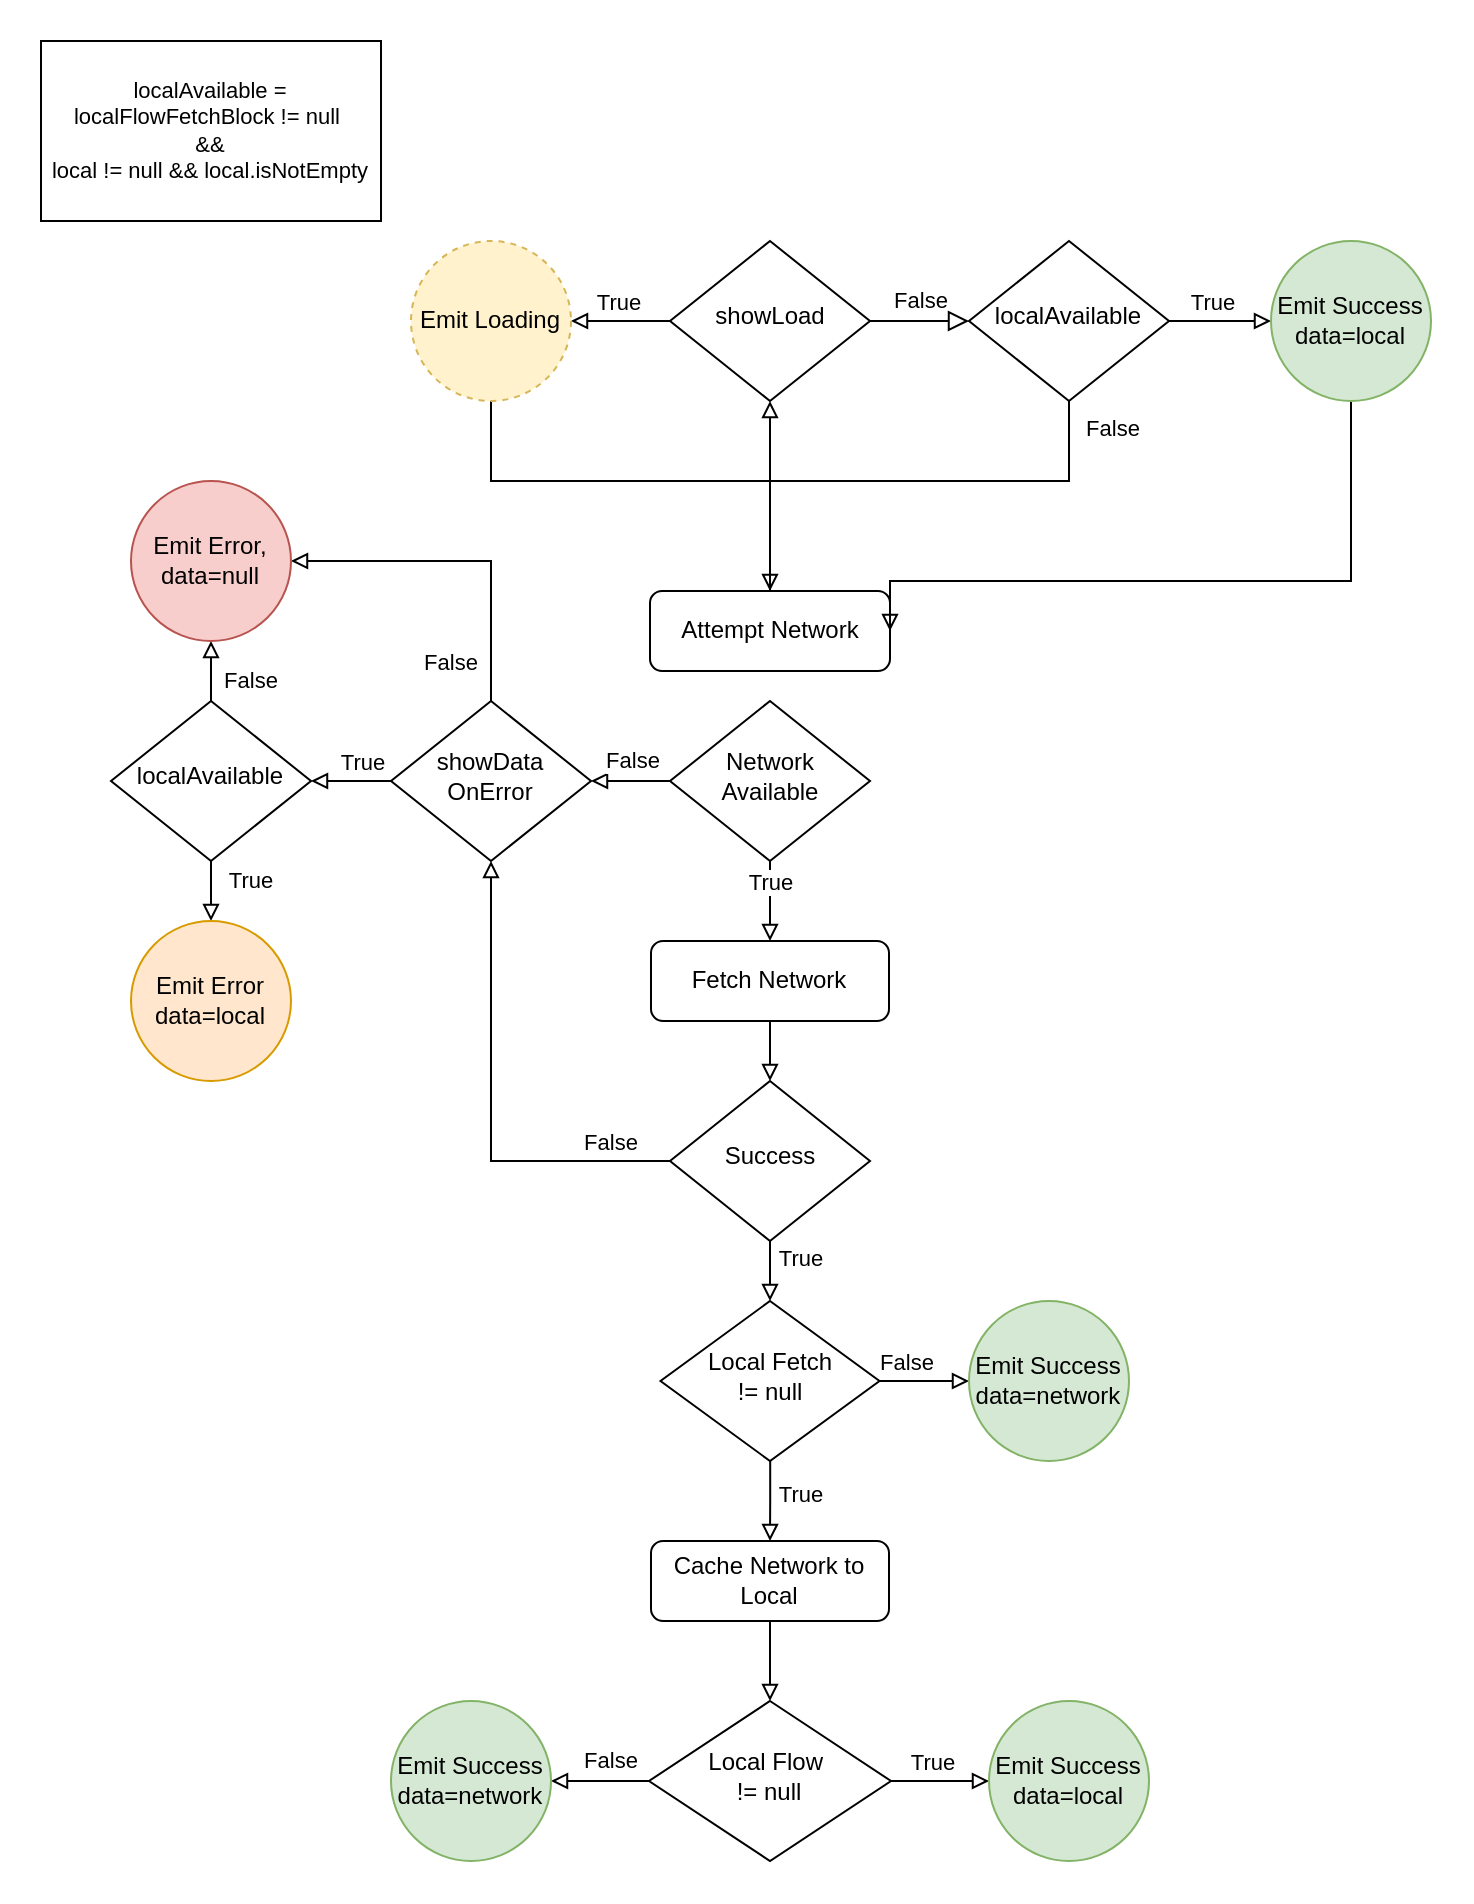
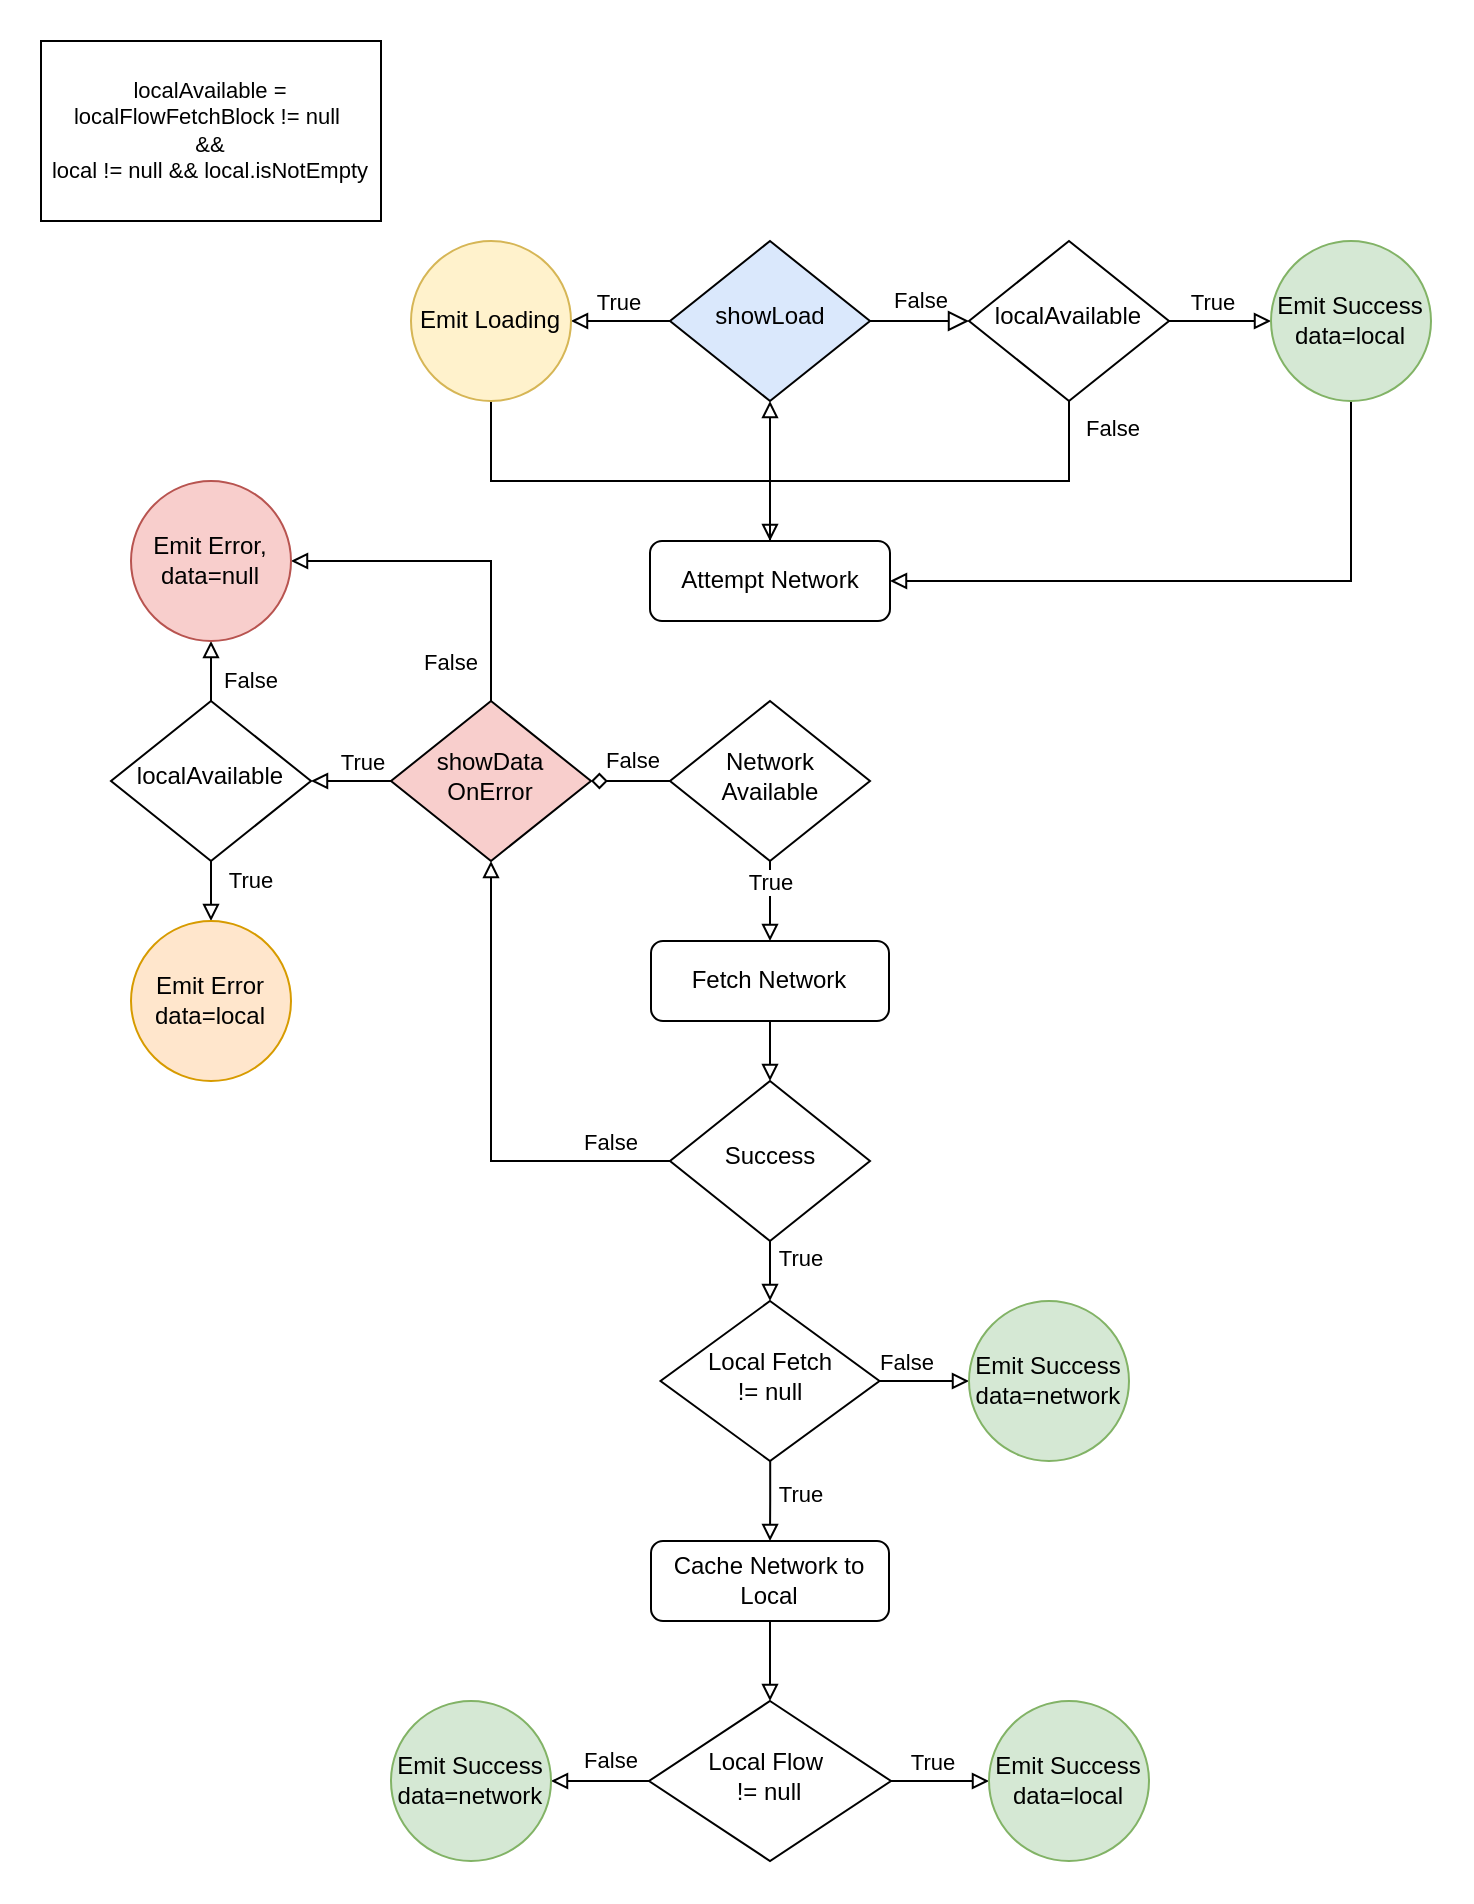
(491, 321) -> (491, 321)
(770, 321) -> (770, 321)
(770, 631) -> (770, 581)
(491, 781) -> (491, 781)
(608, 781) -> (608, 781)
